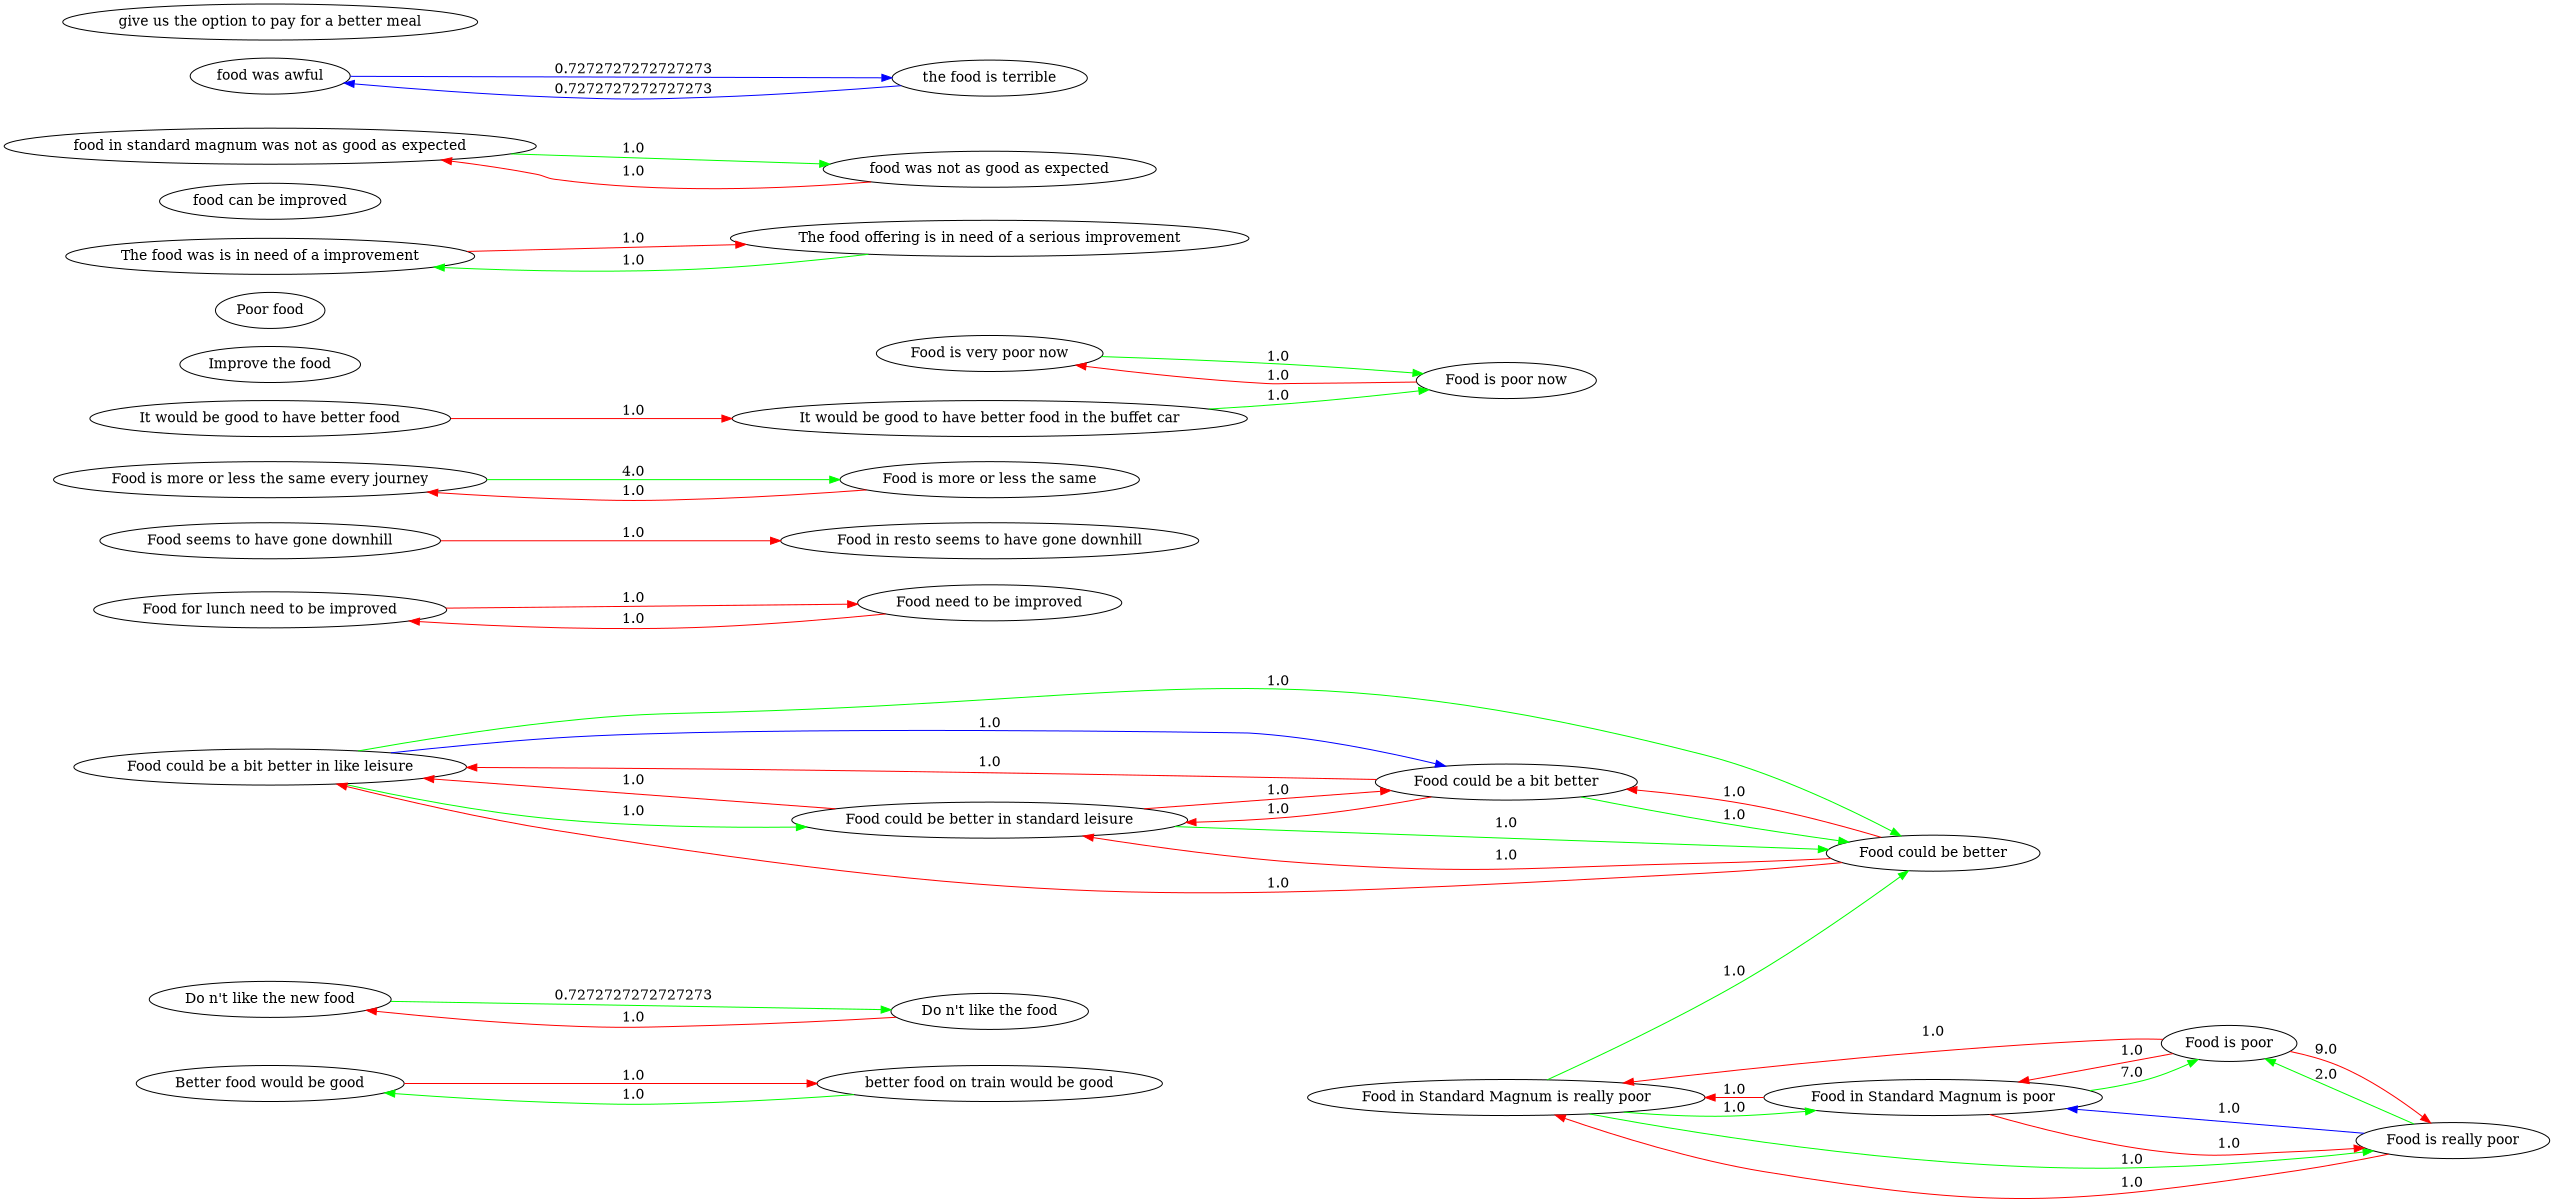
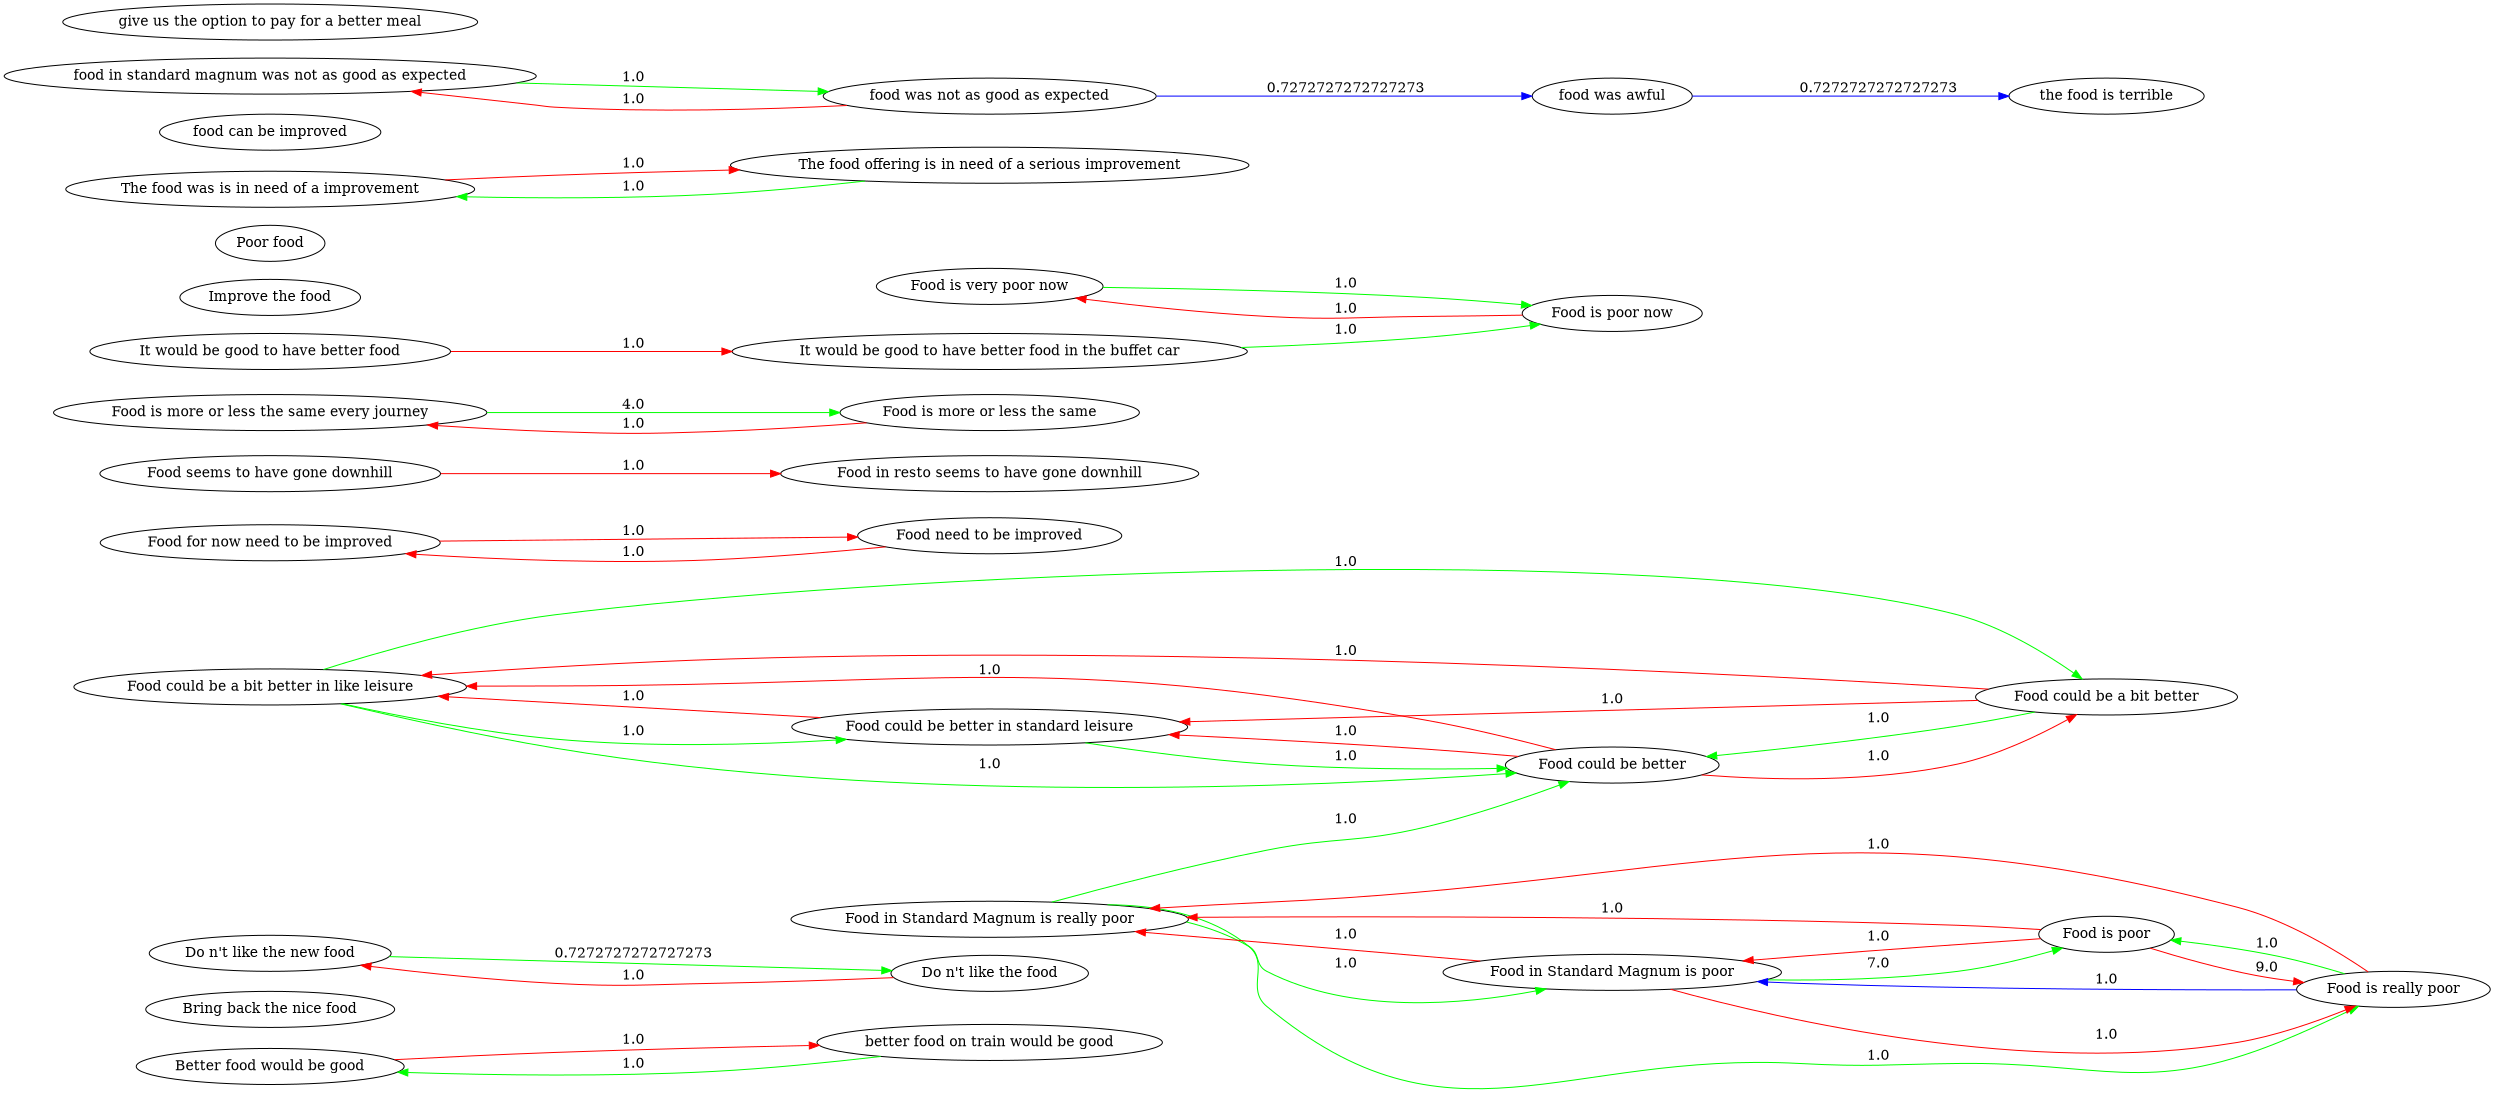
(628, 99) -> (1339, 96)
(270, 610) -> (270, 543)
(914, 731) -> (1203, 572)
(1262, 800) -> none
none -> (270, 1009)
(2326, 1075) -> (2267, 944)
